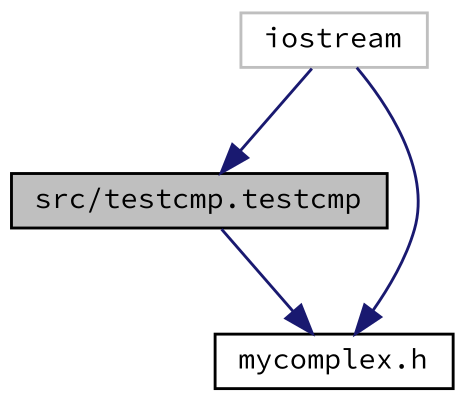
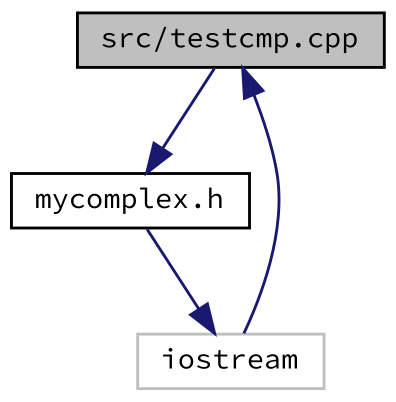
(417, 186) -> (173, 269)
(199, 201) -> (231, 40)
